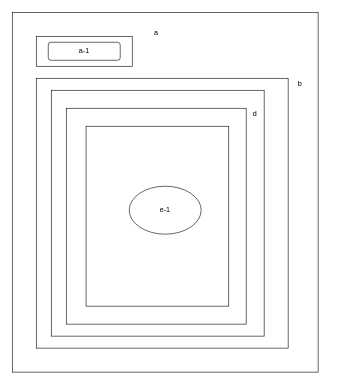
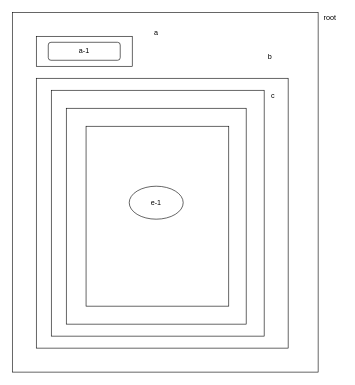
none -> (330, 18)
(300, 84) -> (270, 57)
none -> (273, 96)
(255, 114) -> none
(165, 210) -> (156, 203)
